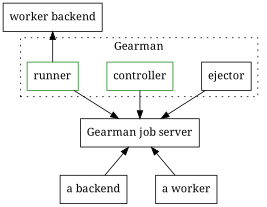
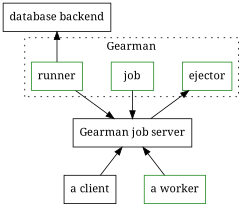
(53, 17) -> (57, 17)
(140, 76) -> (132, 76)
(226, 76) -> (207, 76)
(187, 102) -> (166, 107)
(94, 189) -> (90, 189)
(186, 189) -> (175, 189)
